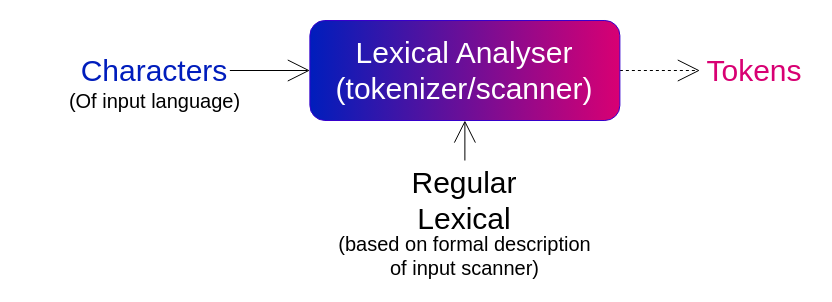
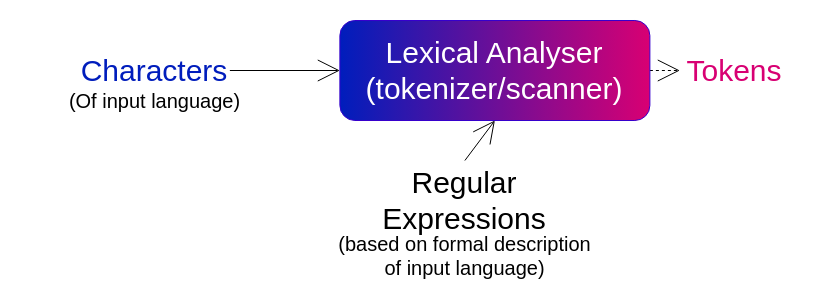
(465, 71) -> (495, 71)
(755, 71) -> (735, 71)
(465, 201) -> (465, 201)
(465, 256) -> (465, 256)
